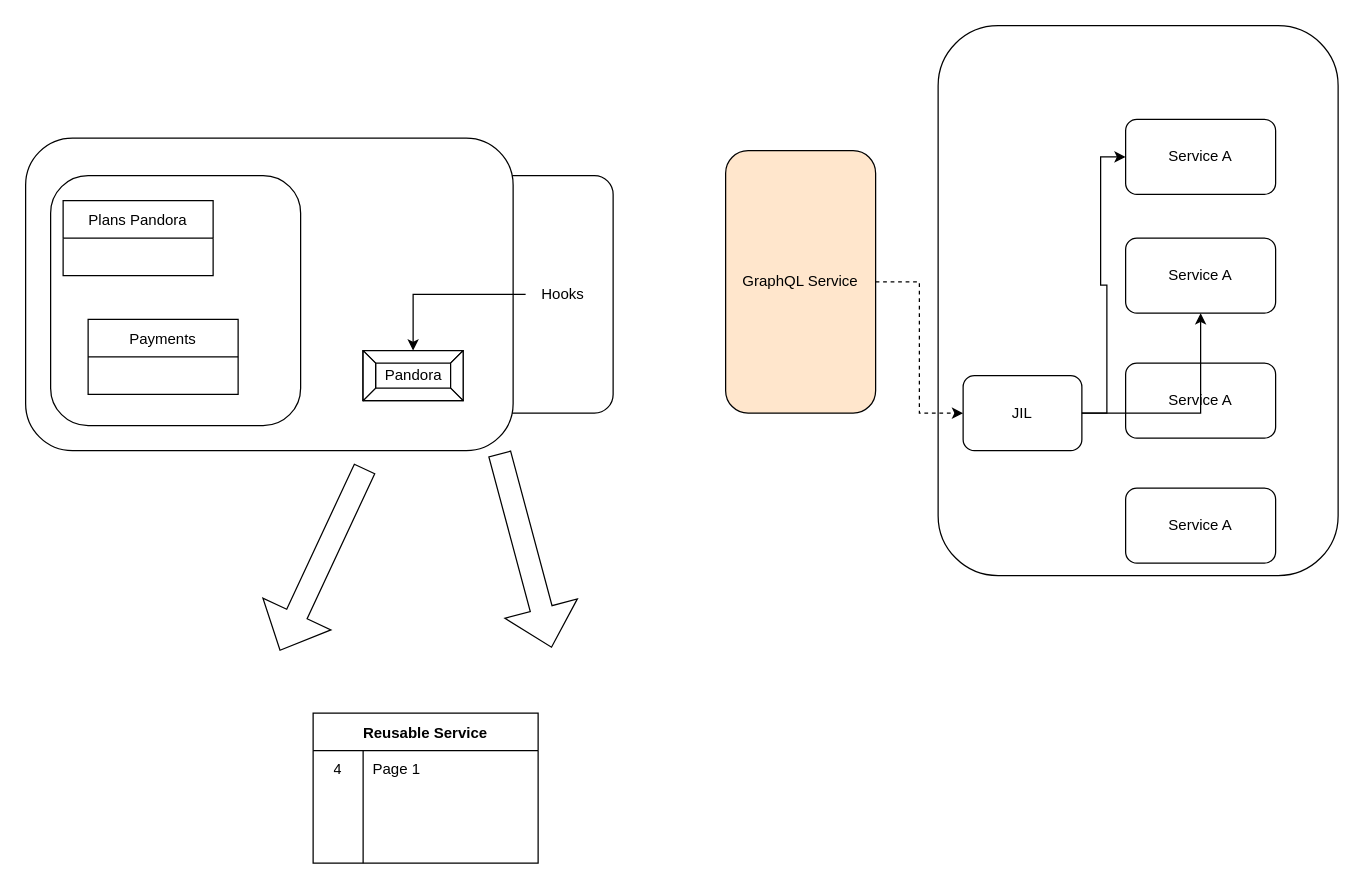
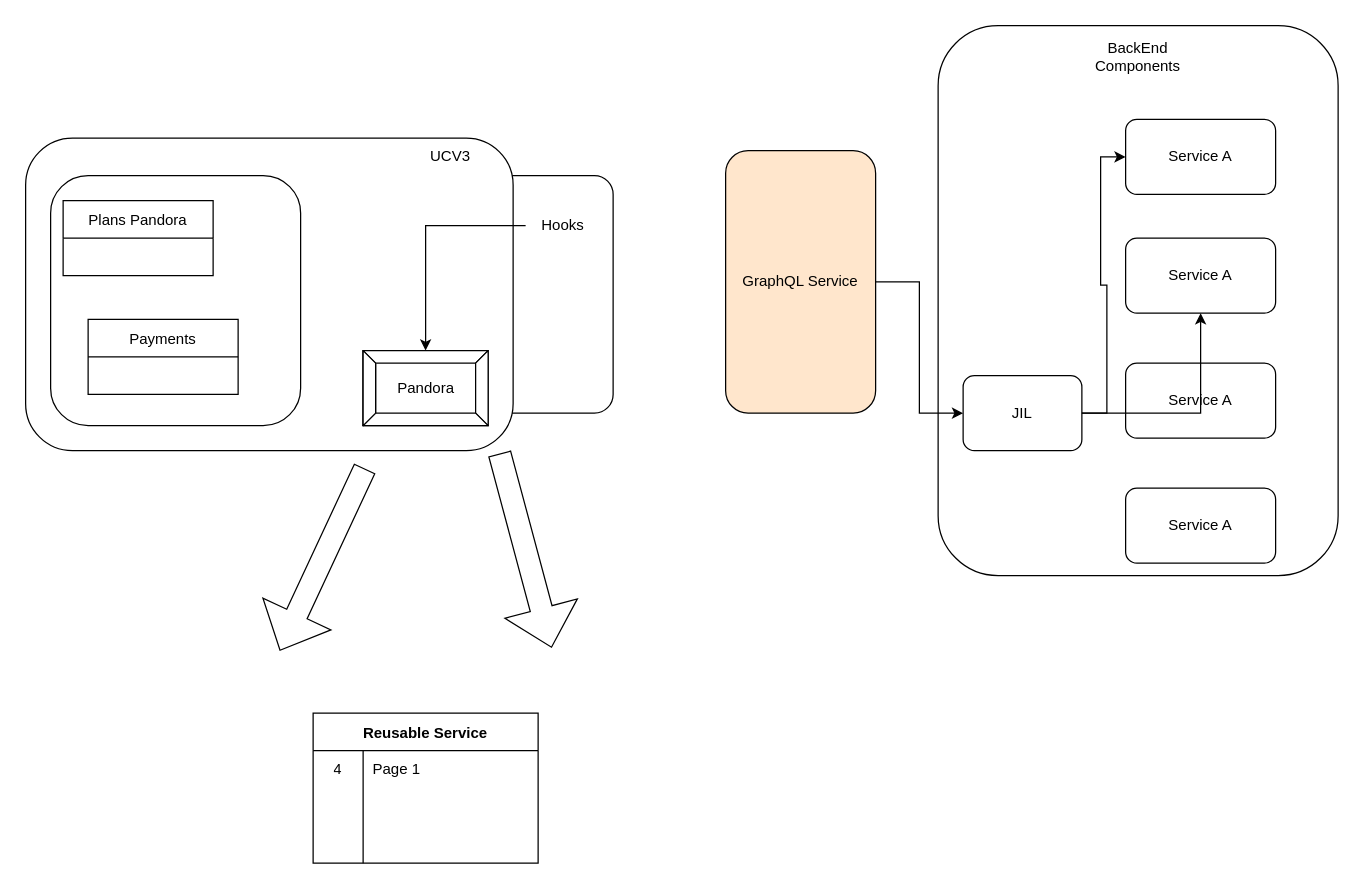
none -> (1138, 57)
none -> (451, 157)
(563, 294) -> (563, 226)
(919, 344) -> (919, 344)
(413, 376) -> (426, 388)
